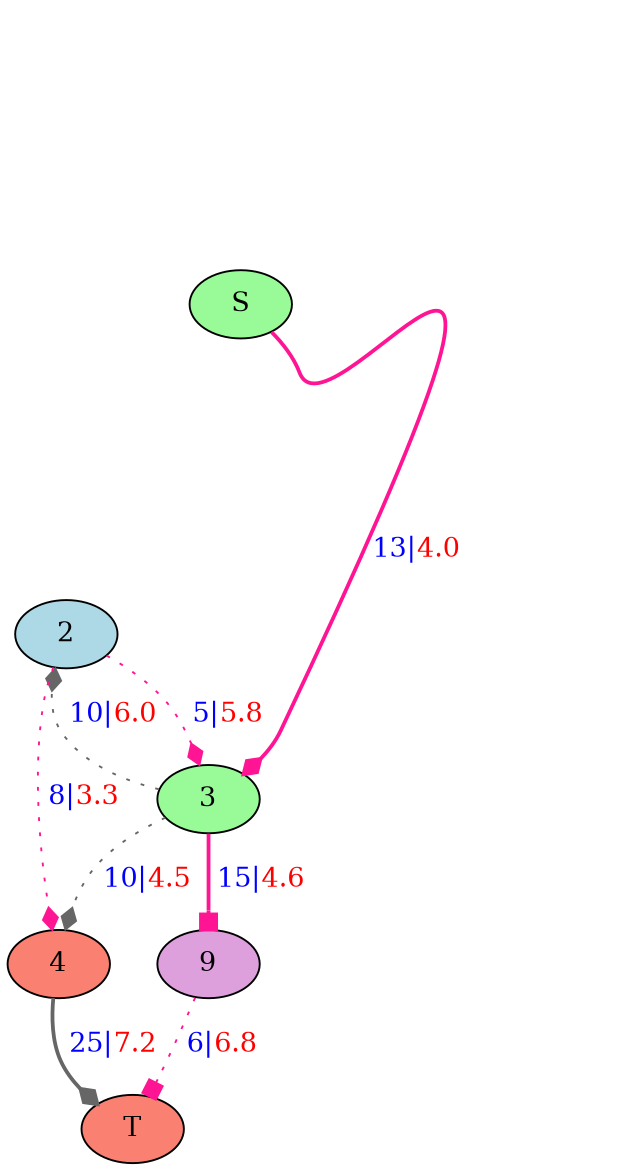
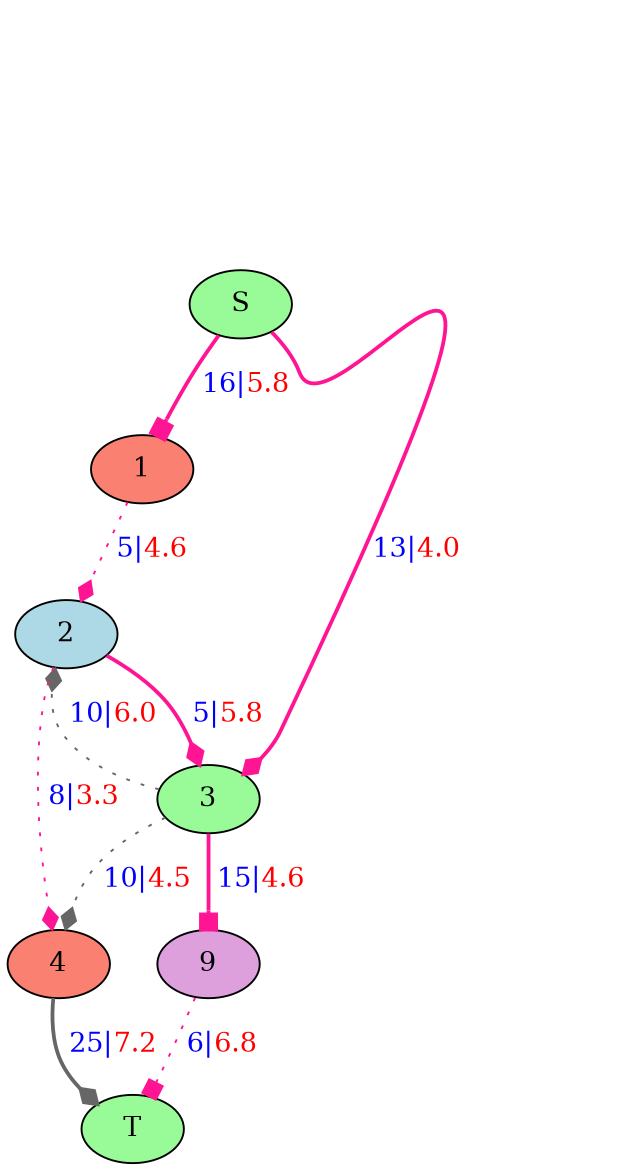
none -> (142, 469)
(157, 692) -> (157, 692)
(133, 1129) -> (133, 1129)
